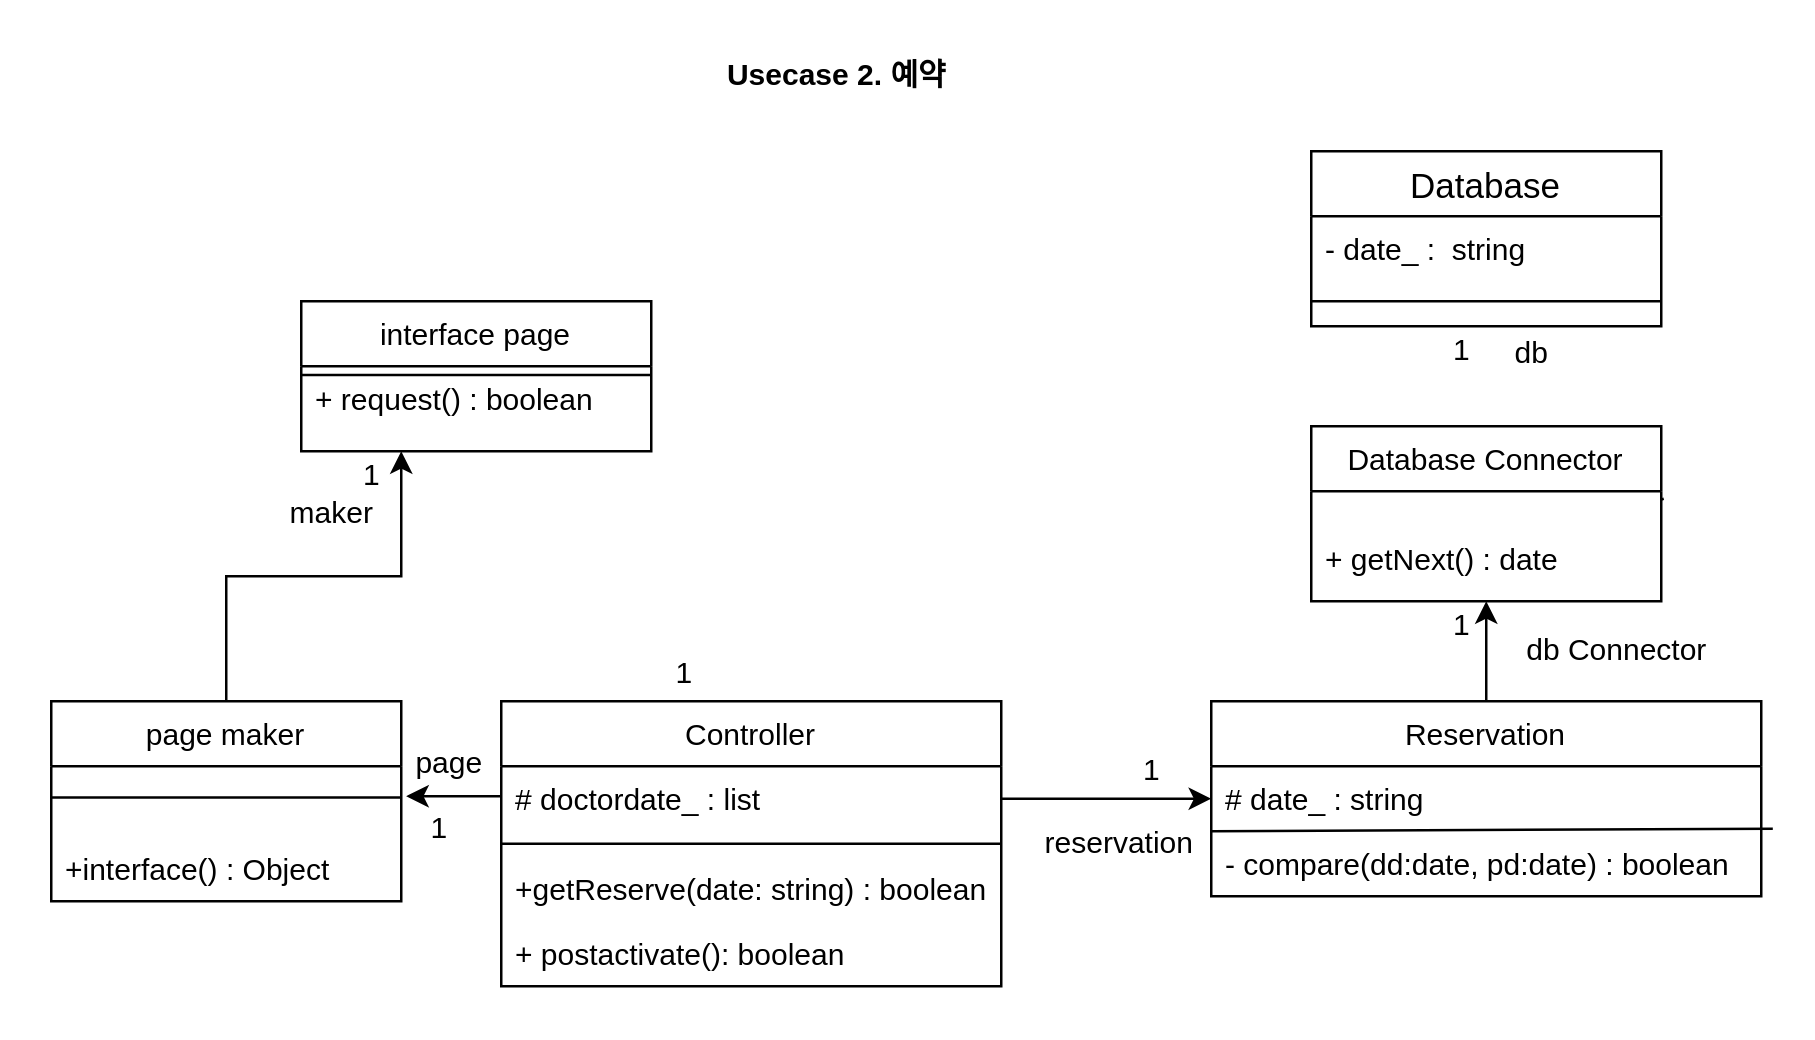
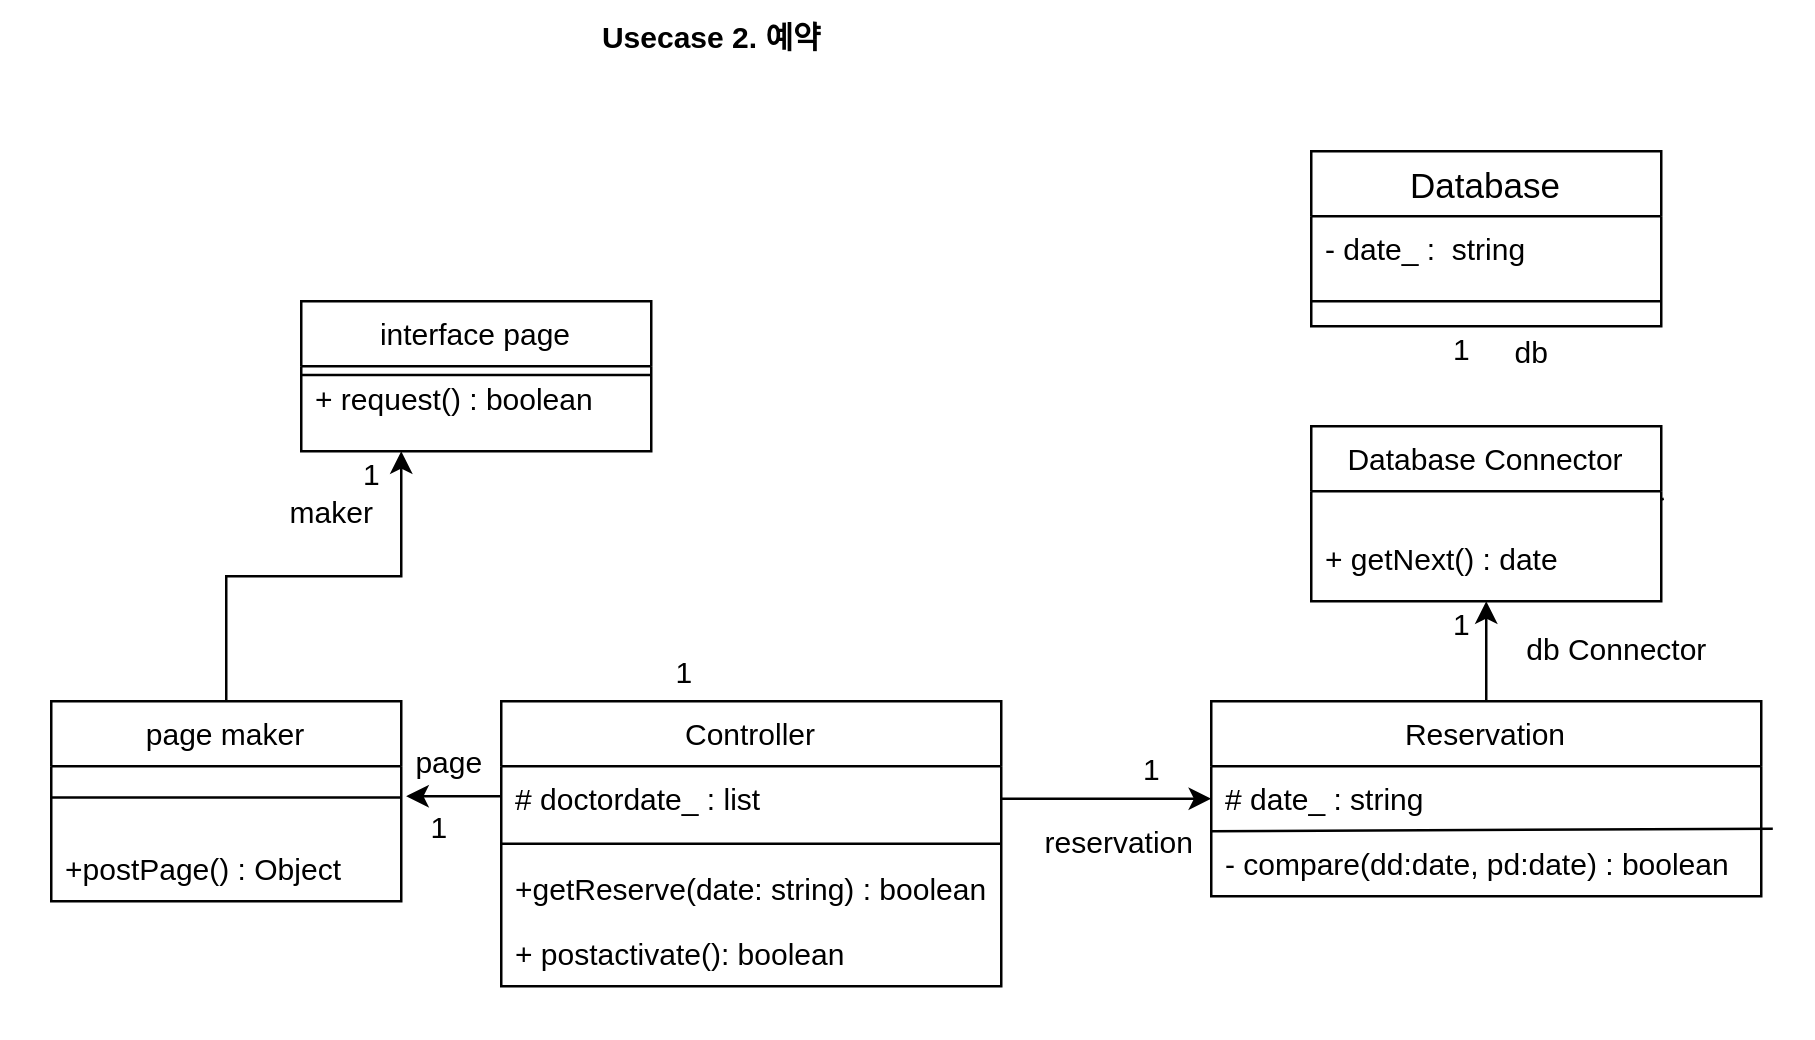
(836, 76) -> (711, 39)
(226, 870) -> (221, 870)
